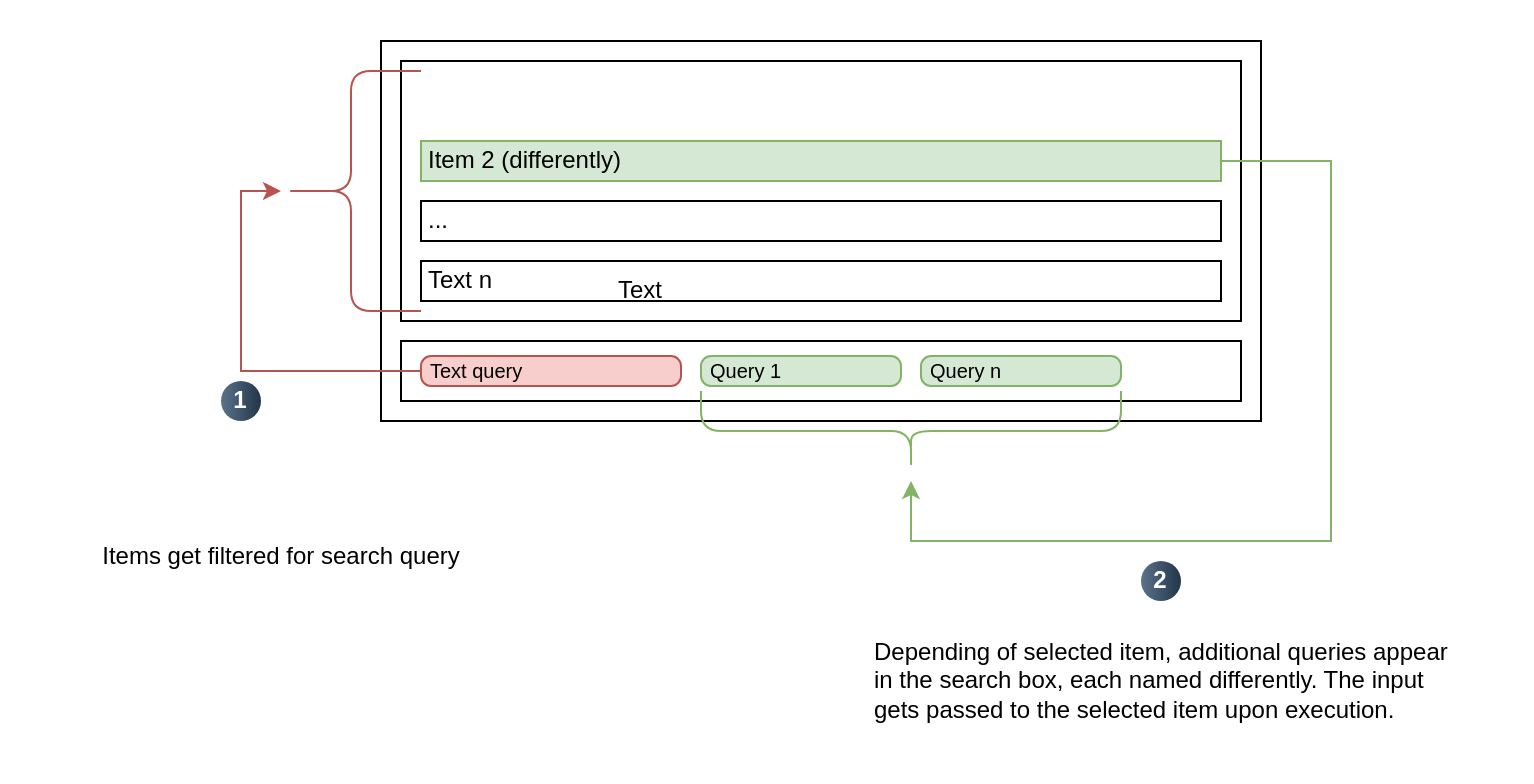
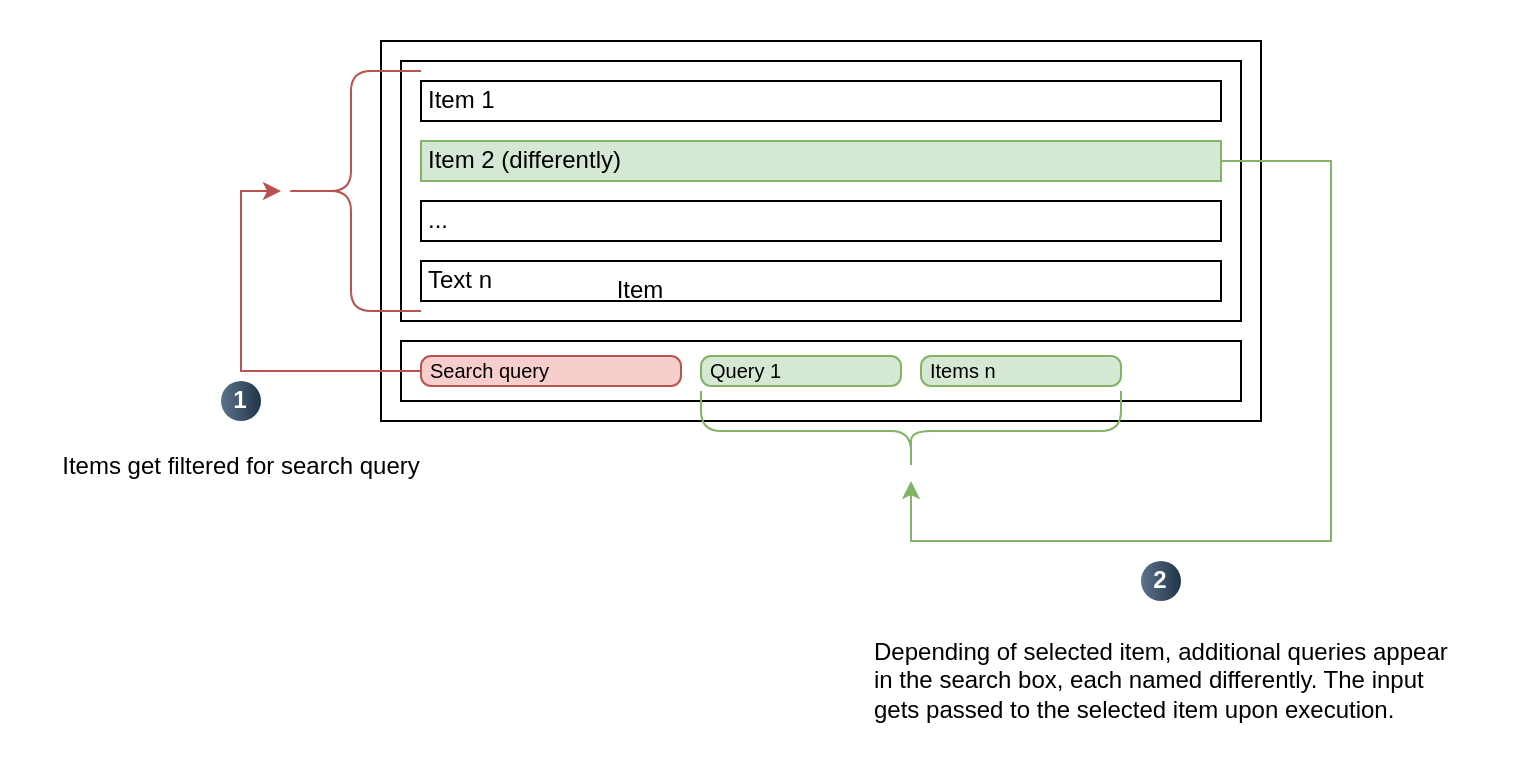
none -> (821, 101)
(641, 291) -> (641, 291)
(484, 371) -> (496, 371)
(968, 371) -> (968, 371)
(281, 557) -> (241, 467)
